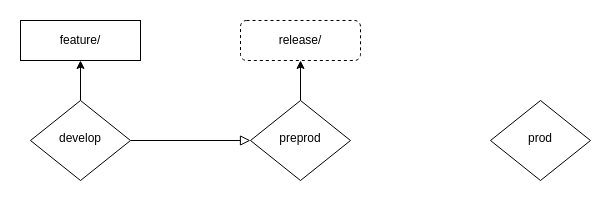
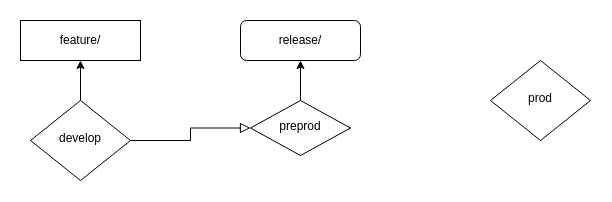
(301, 41) -> (301, 41)
(301, 141) -> (301, 128)
(541, 141) -> (541, 101)
